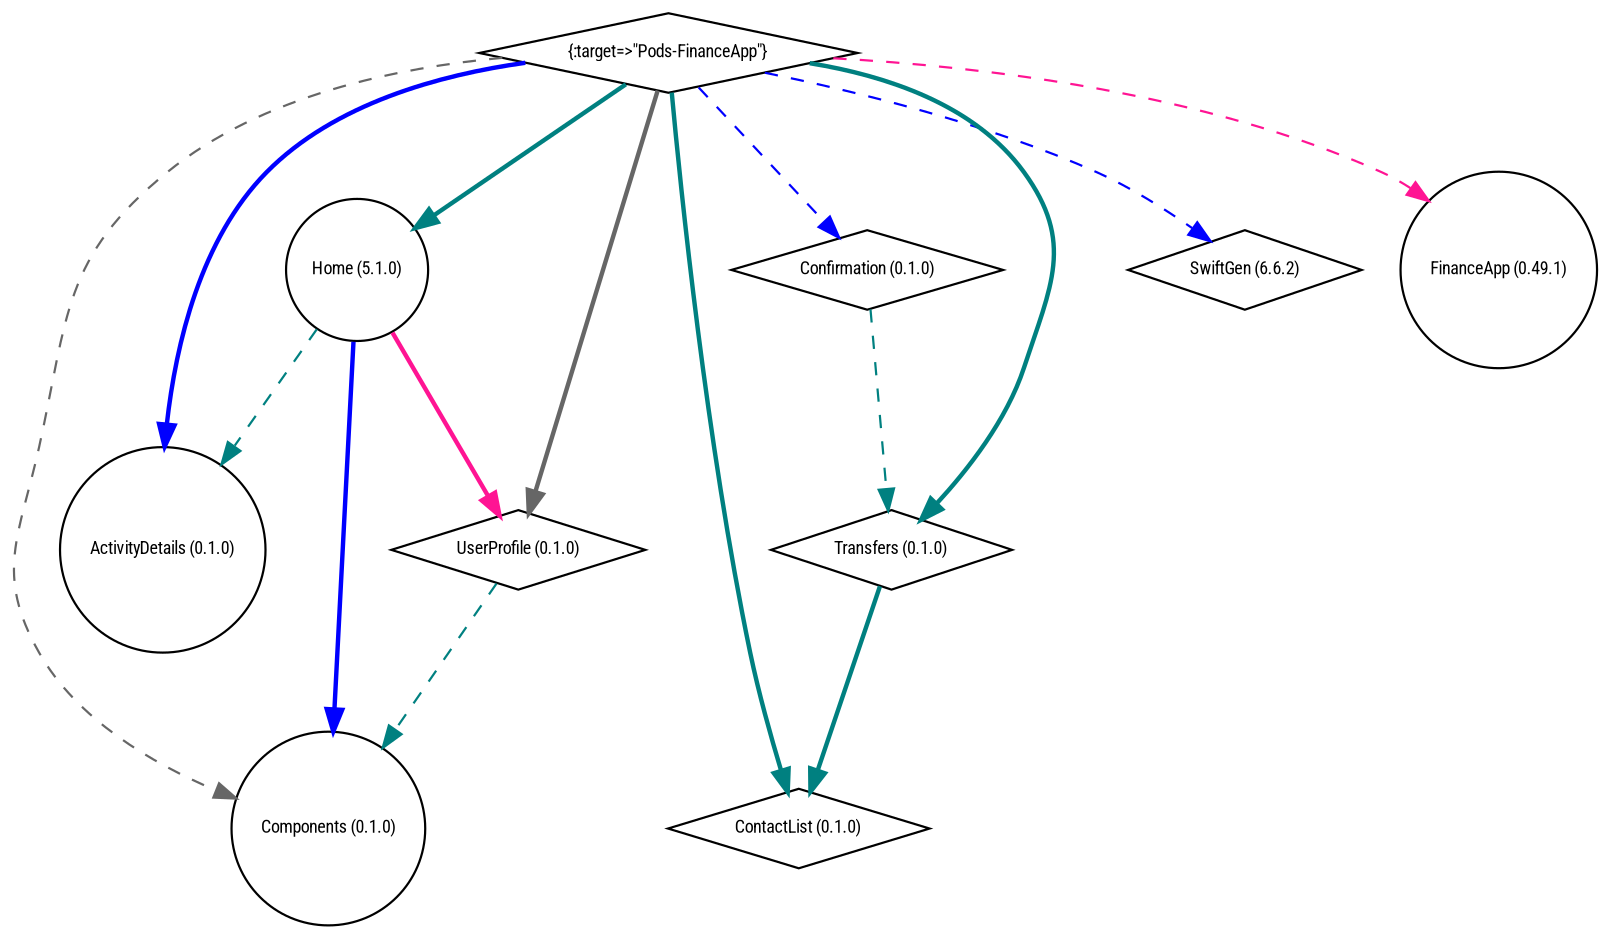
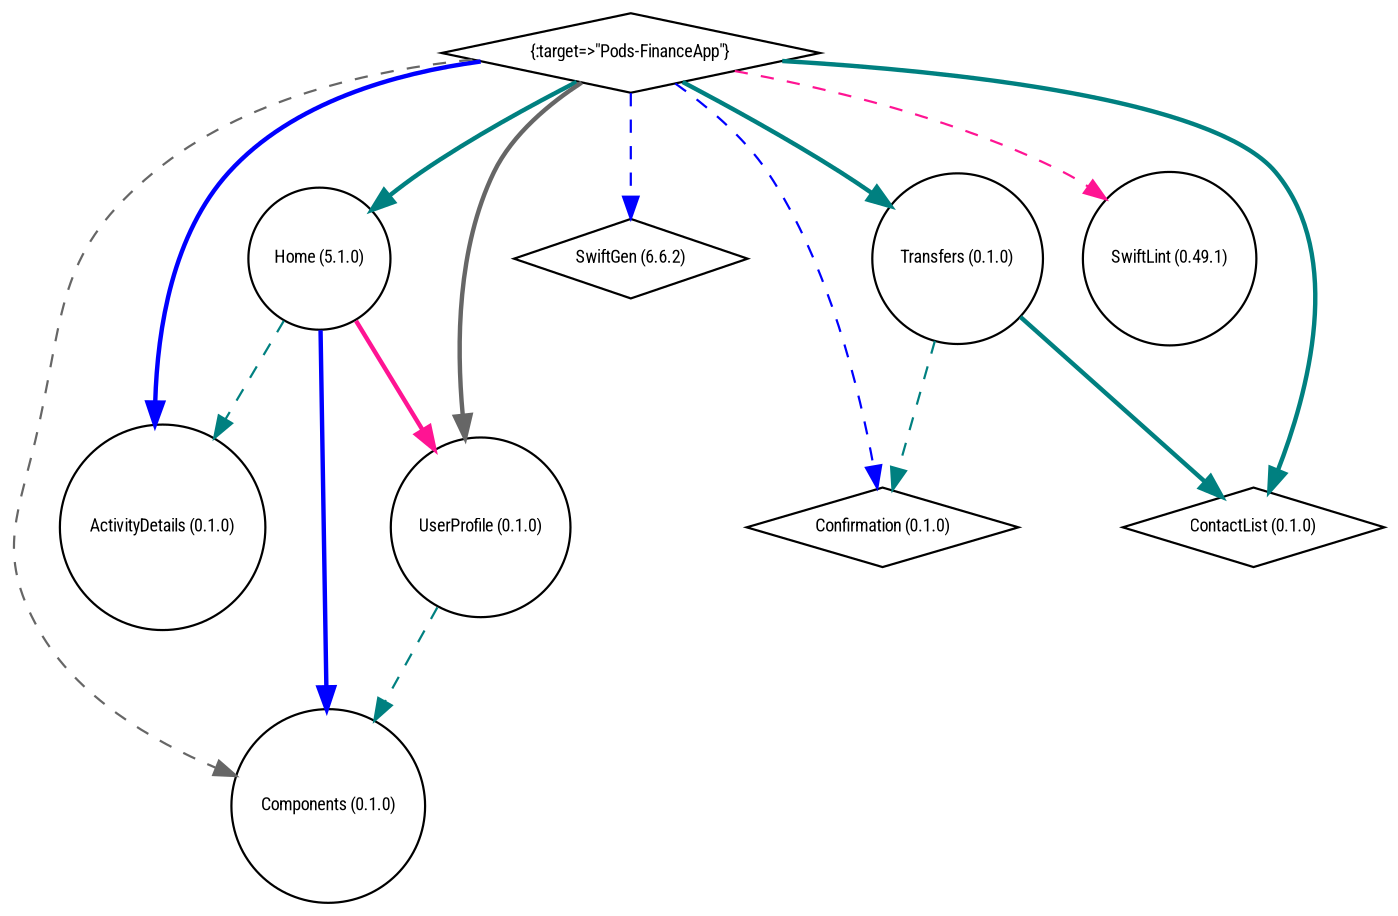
(1499, 270) -> (1170, 259)
(878, 399) -> (917, 405)
(518, 550) -> (481, 527)
(892, 550) -> (958, 259)
